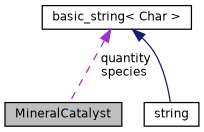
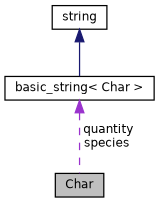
(162, 68) -> (80, 59)
(63, 114) -> (80, 185)
